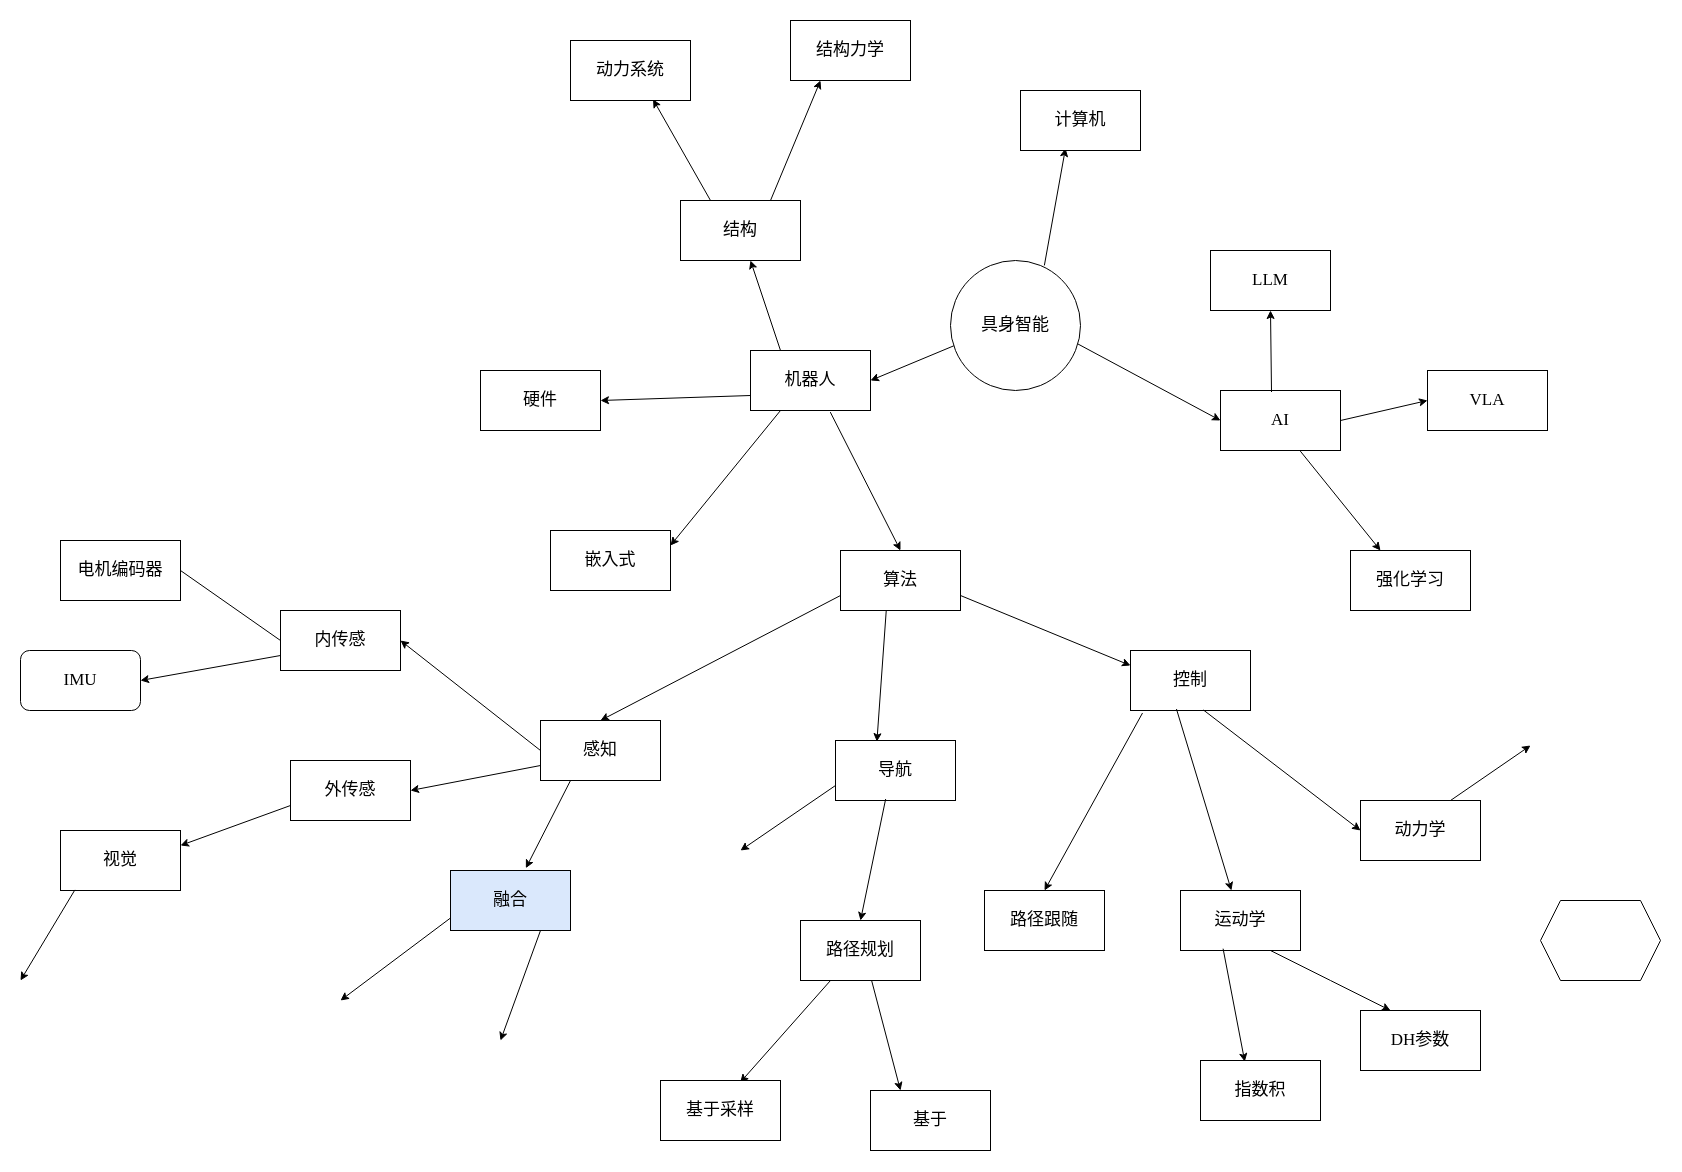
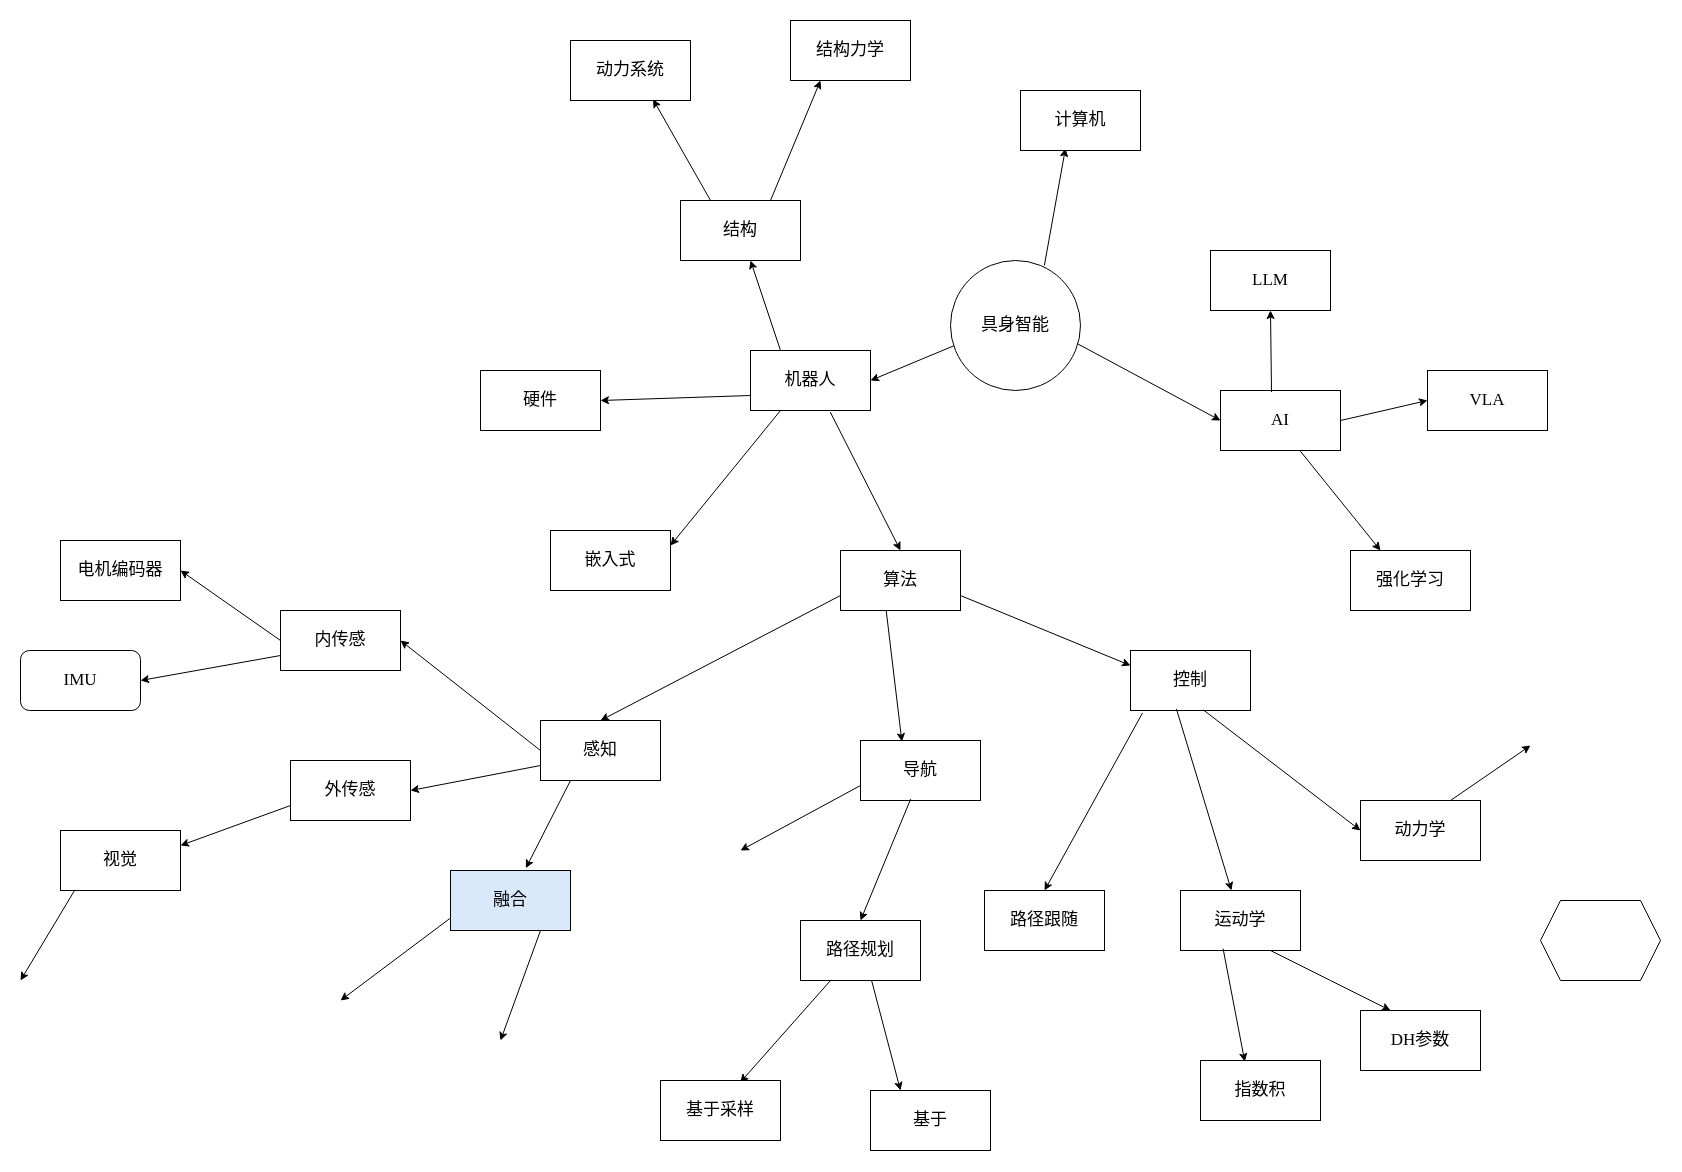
(184, 573) -> (187, 575)
(896, 771) -> (921, 771)
